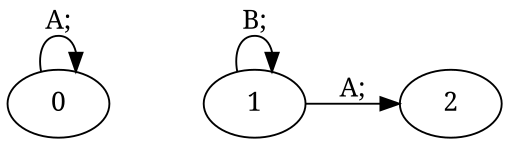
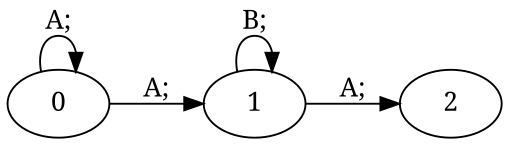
none -> (147, 104)
